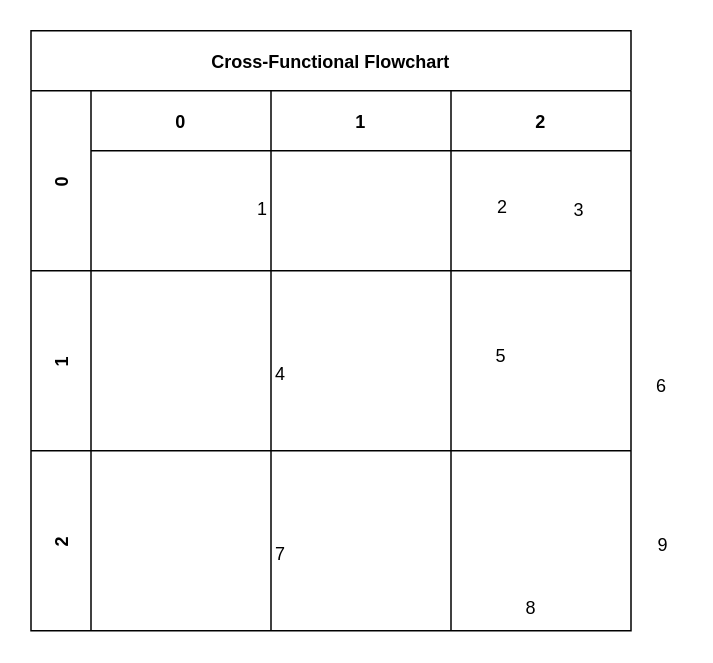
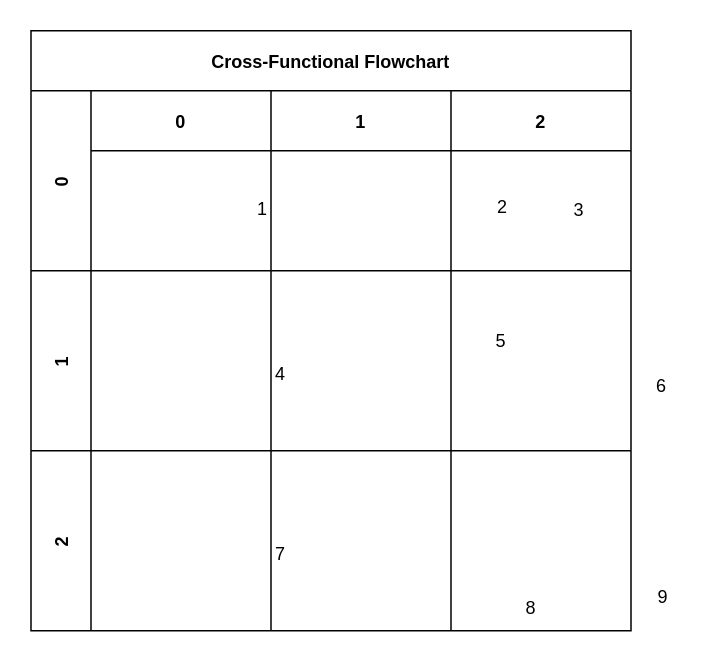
(500, 356) -> (500, 341)
(662, 545) -> (662, 598)
